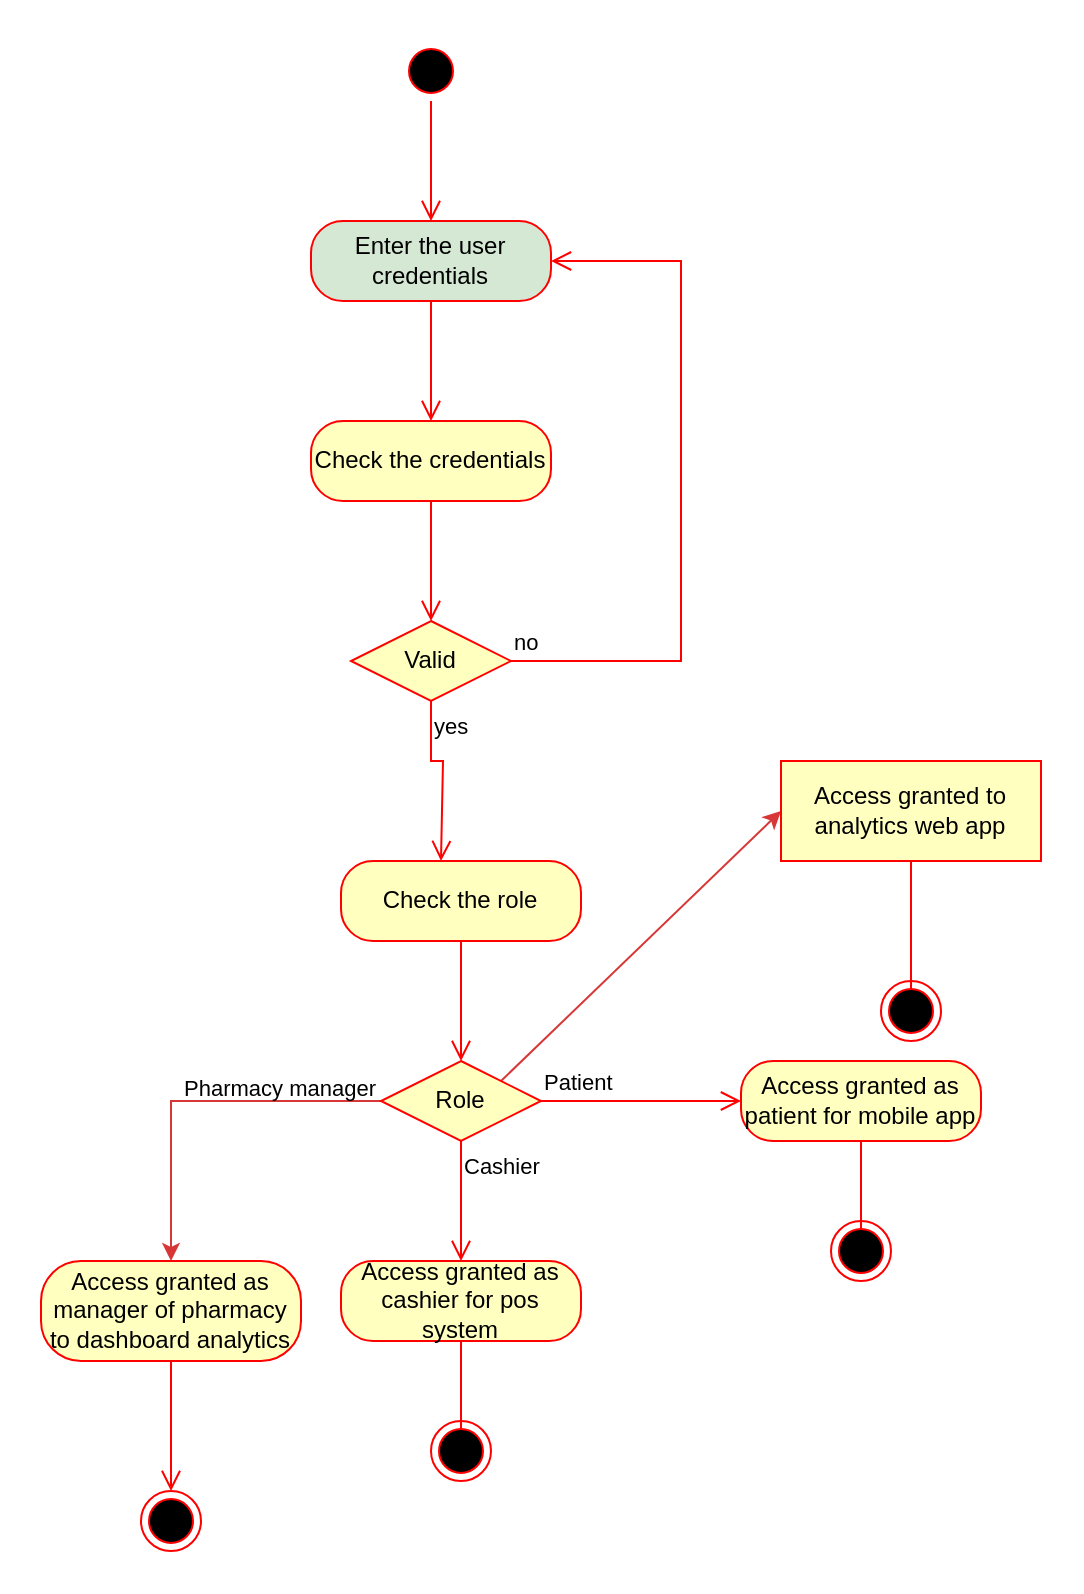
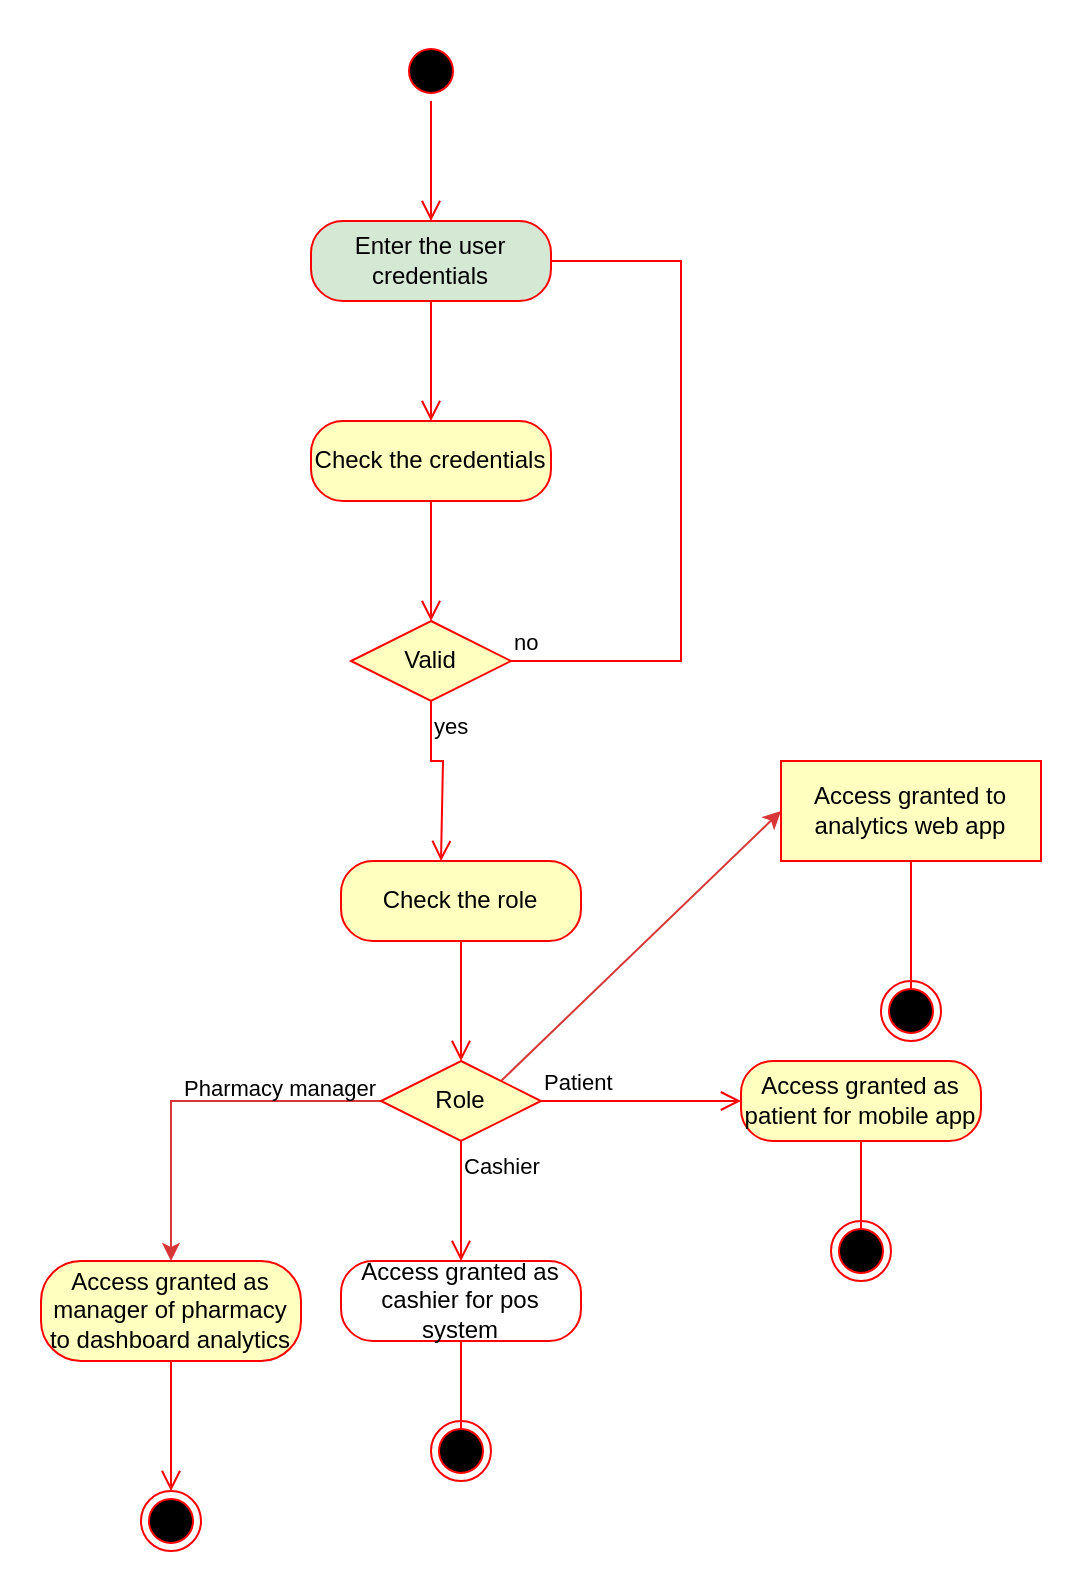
(558, 261) -> (557, 261)
(461, 1301) -> (461, 1301)
